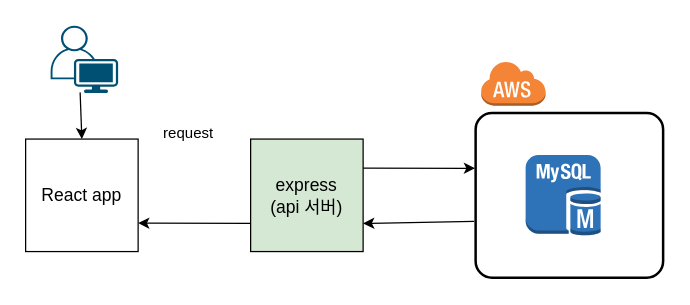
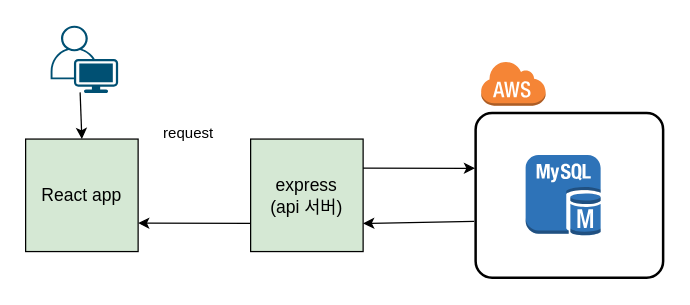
(82, 195) -> (82, 195)
